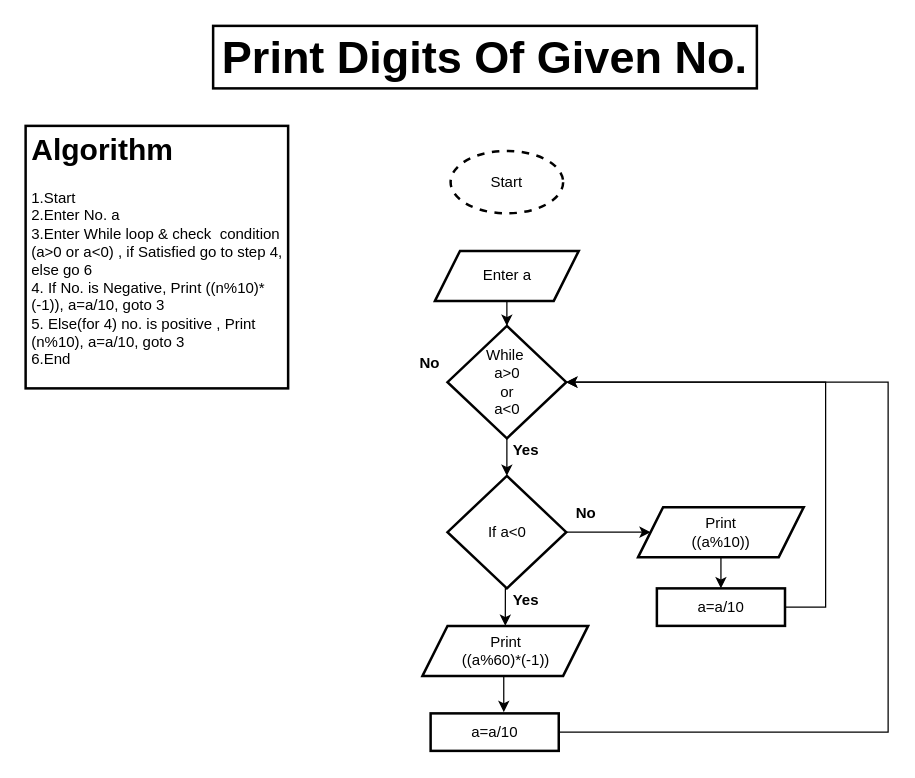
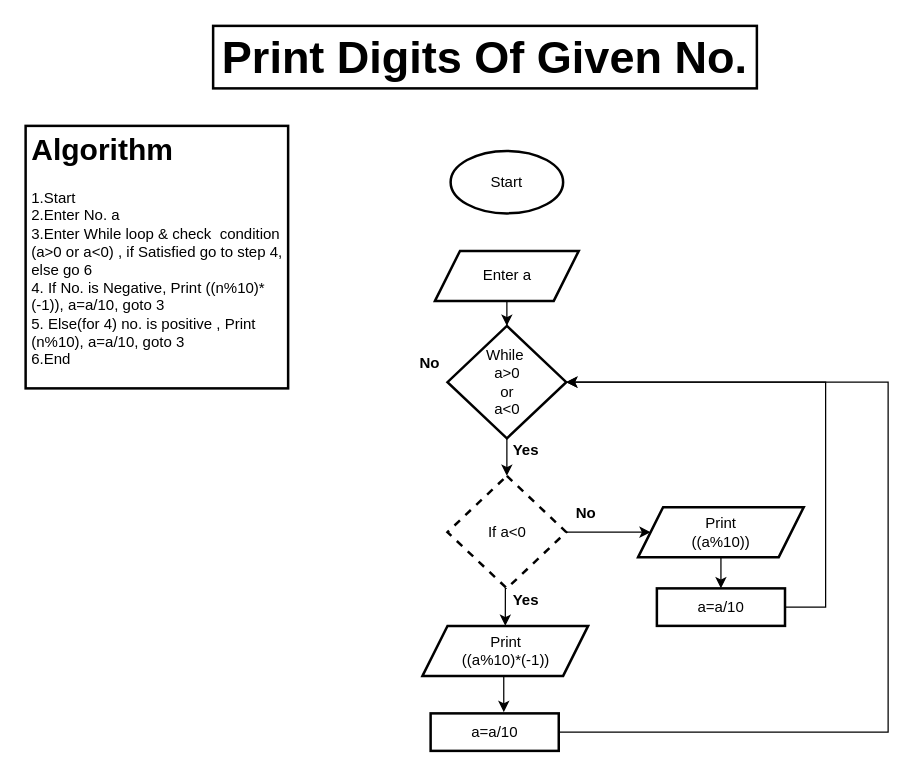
(507, 182) -> (507, 182)
(507, 532) -> (507, 532)
(506, 651) -> (506, 651)
